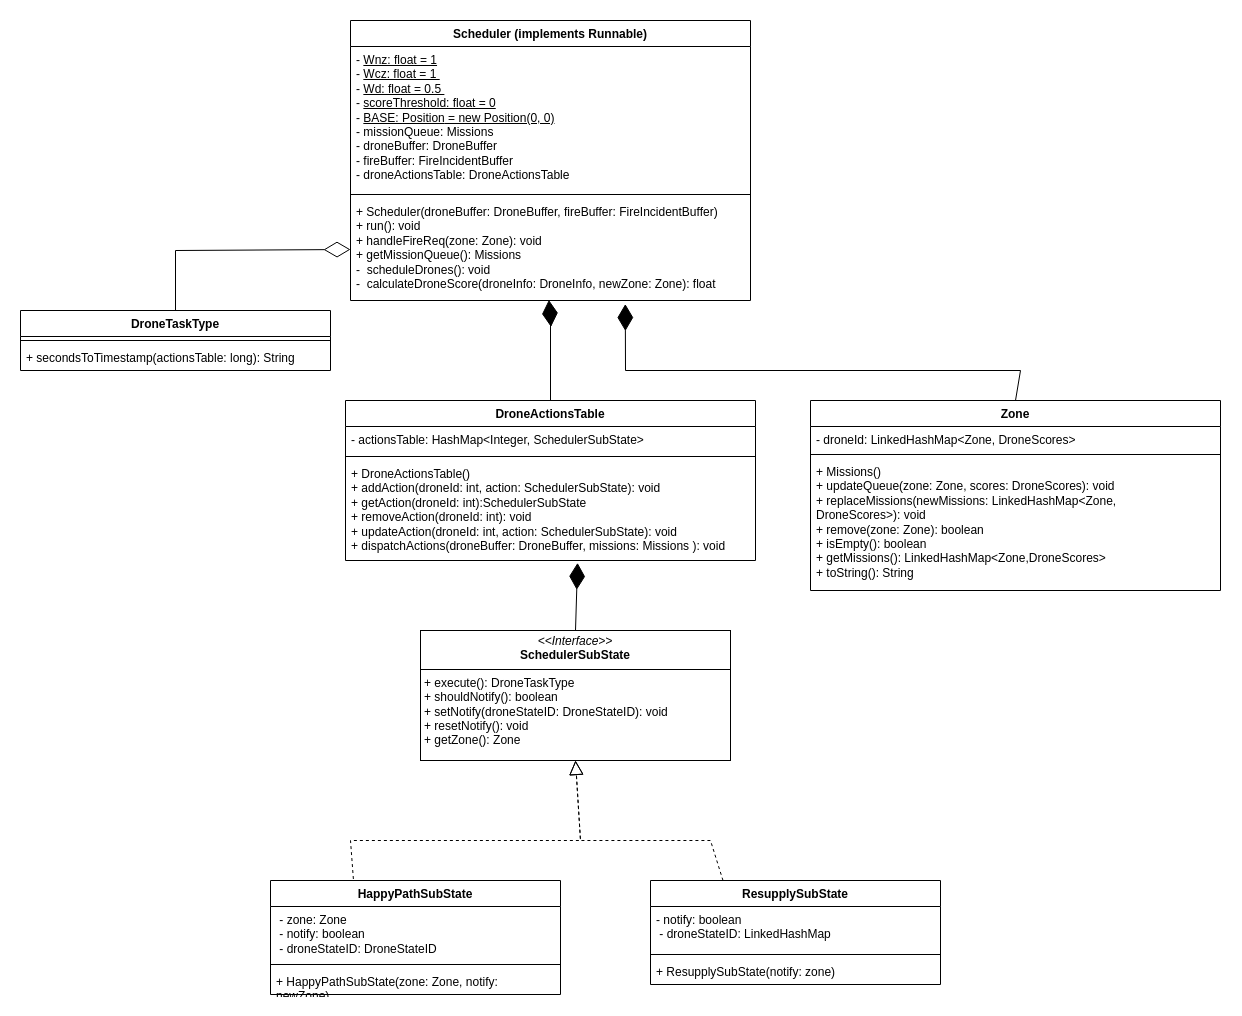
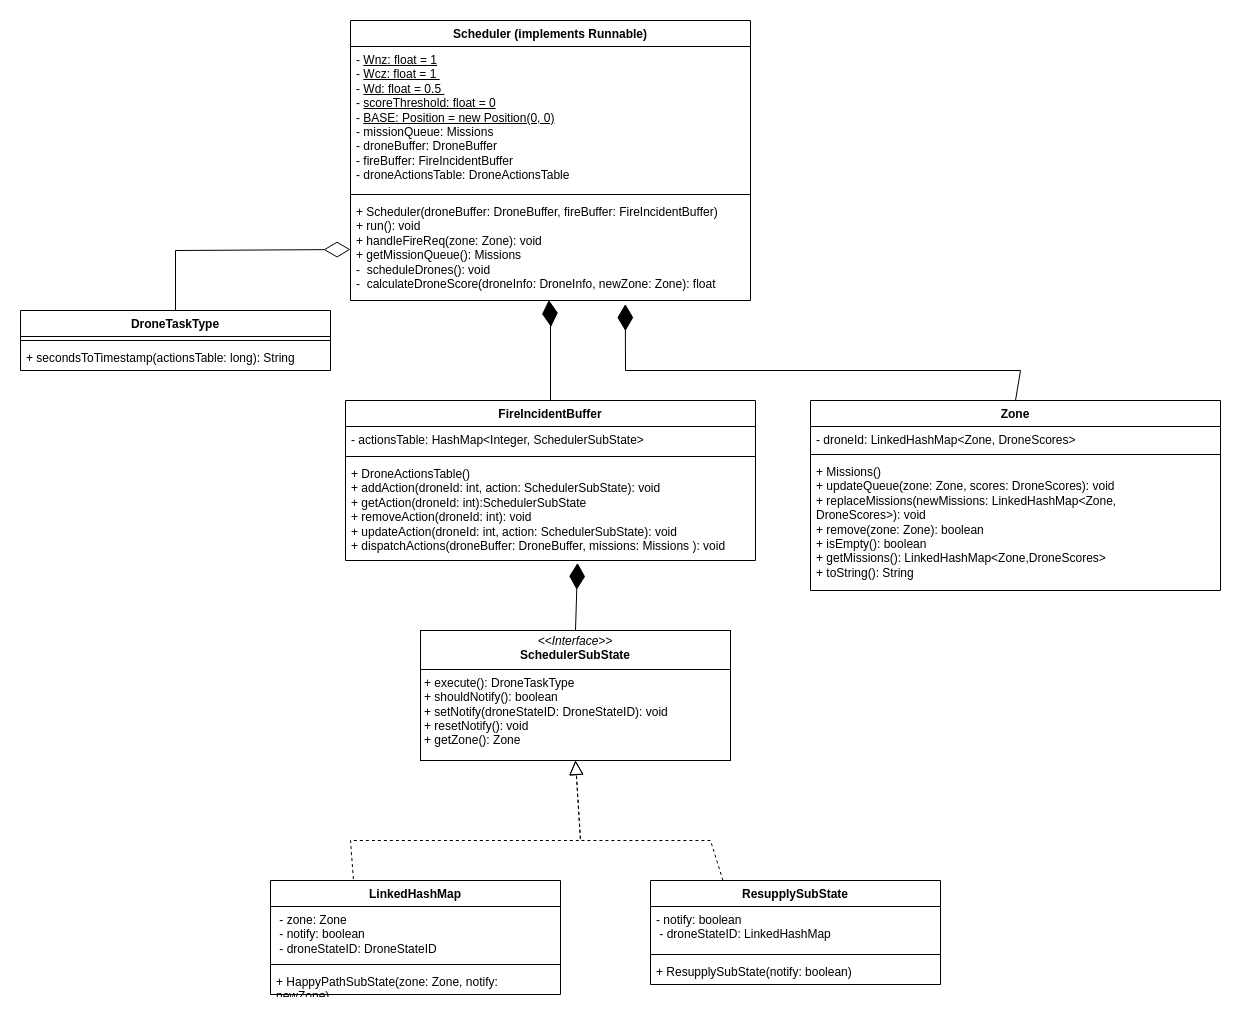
(551, 415) -> (551, 415)
(416, 895) -> (416, 895)
(756, 973) -> (765, 973)
